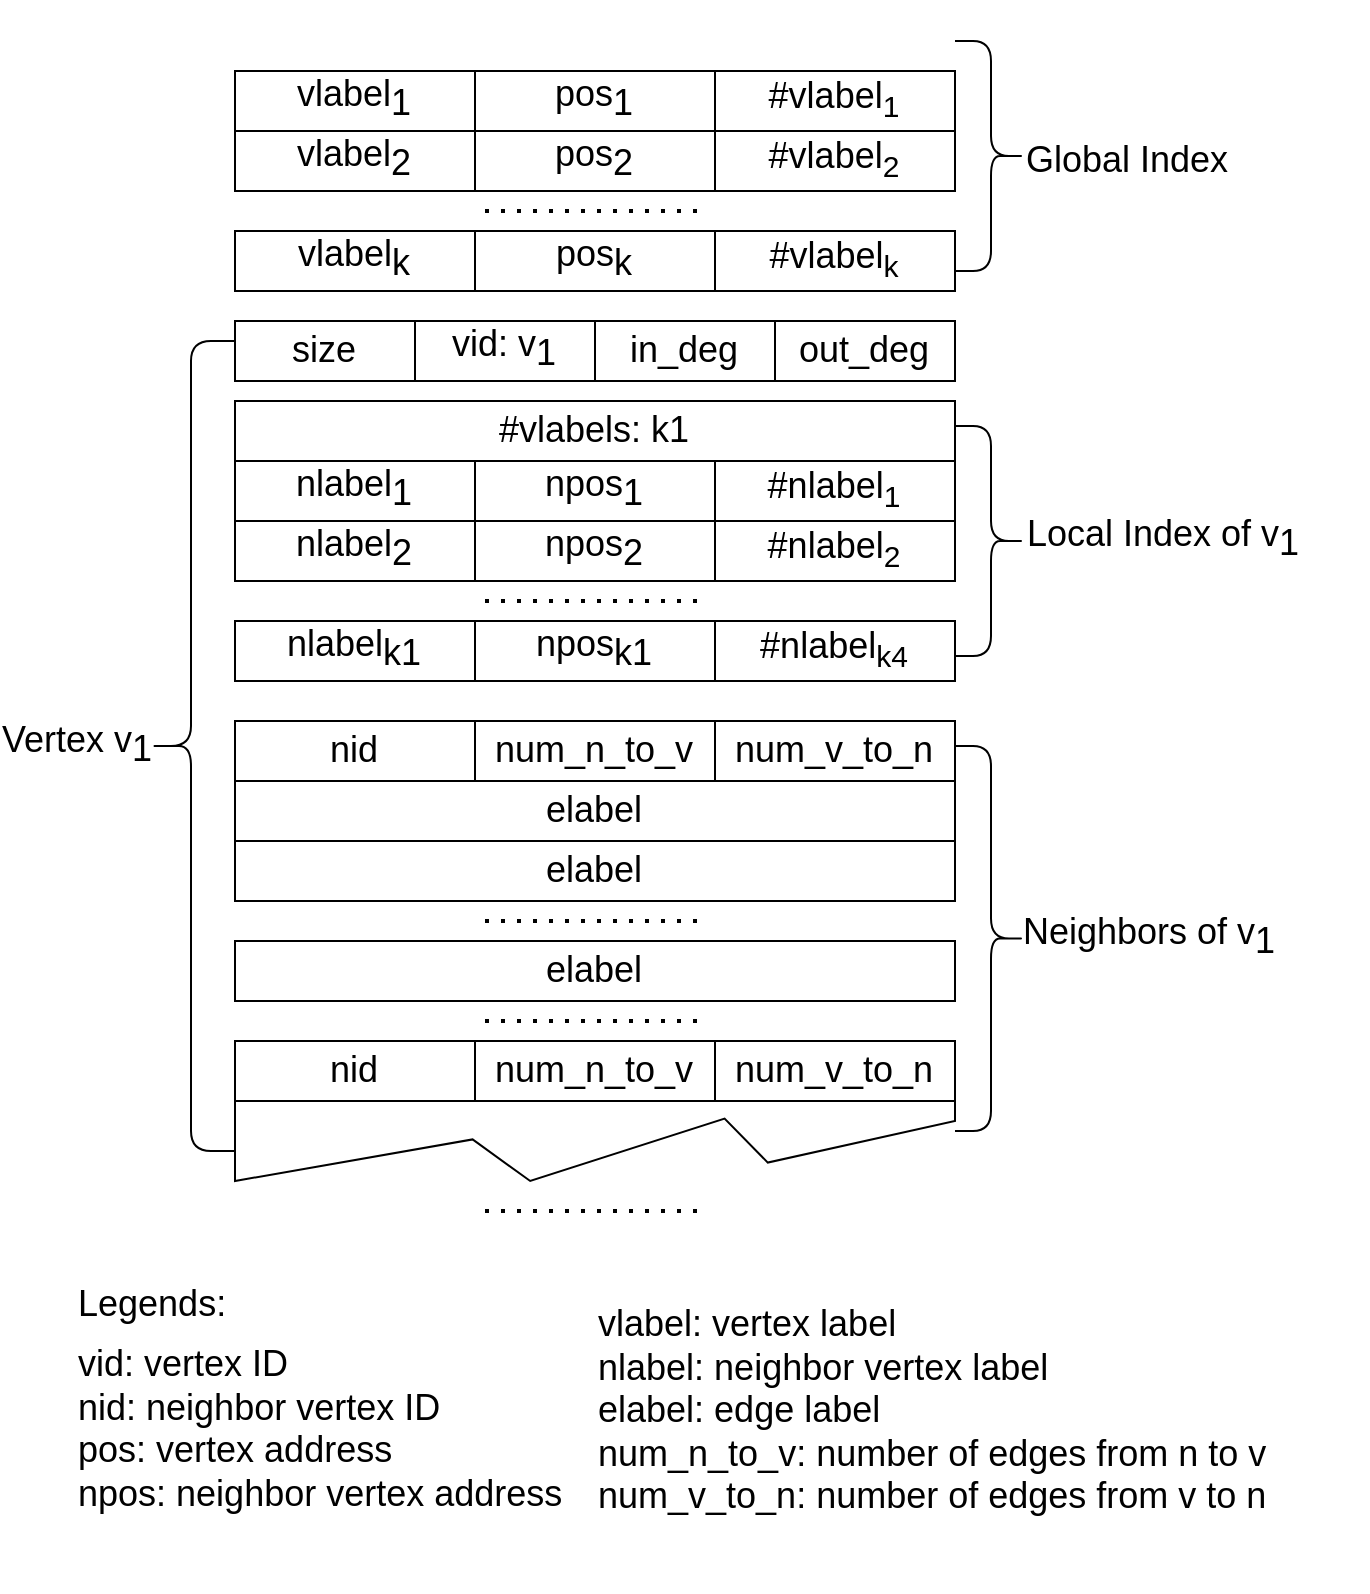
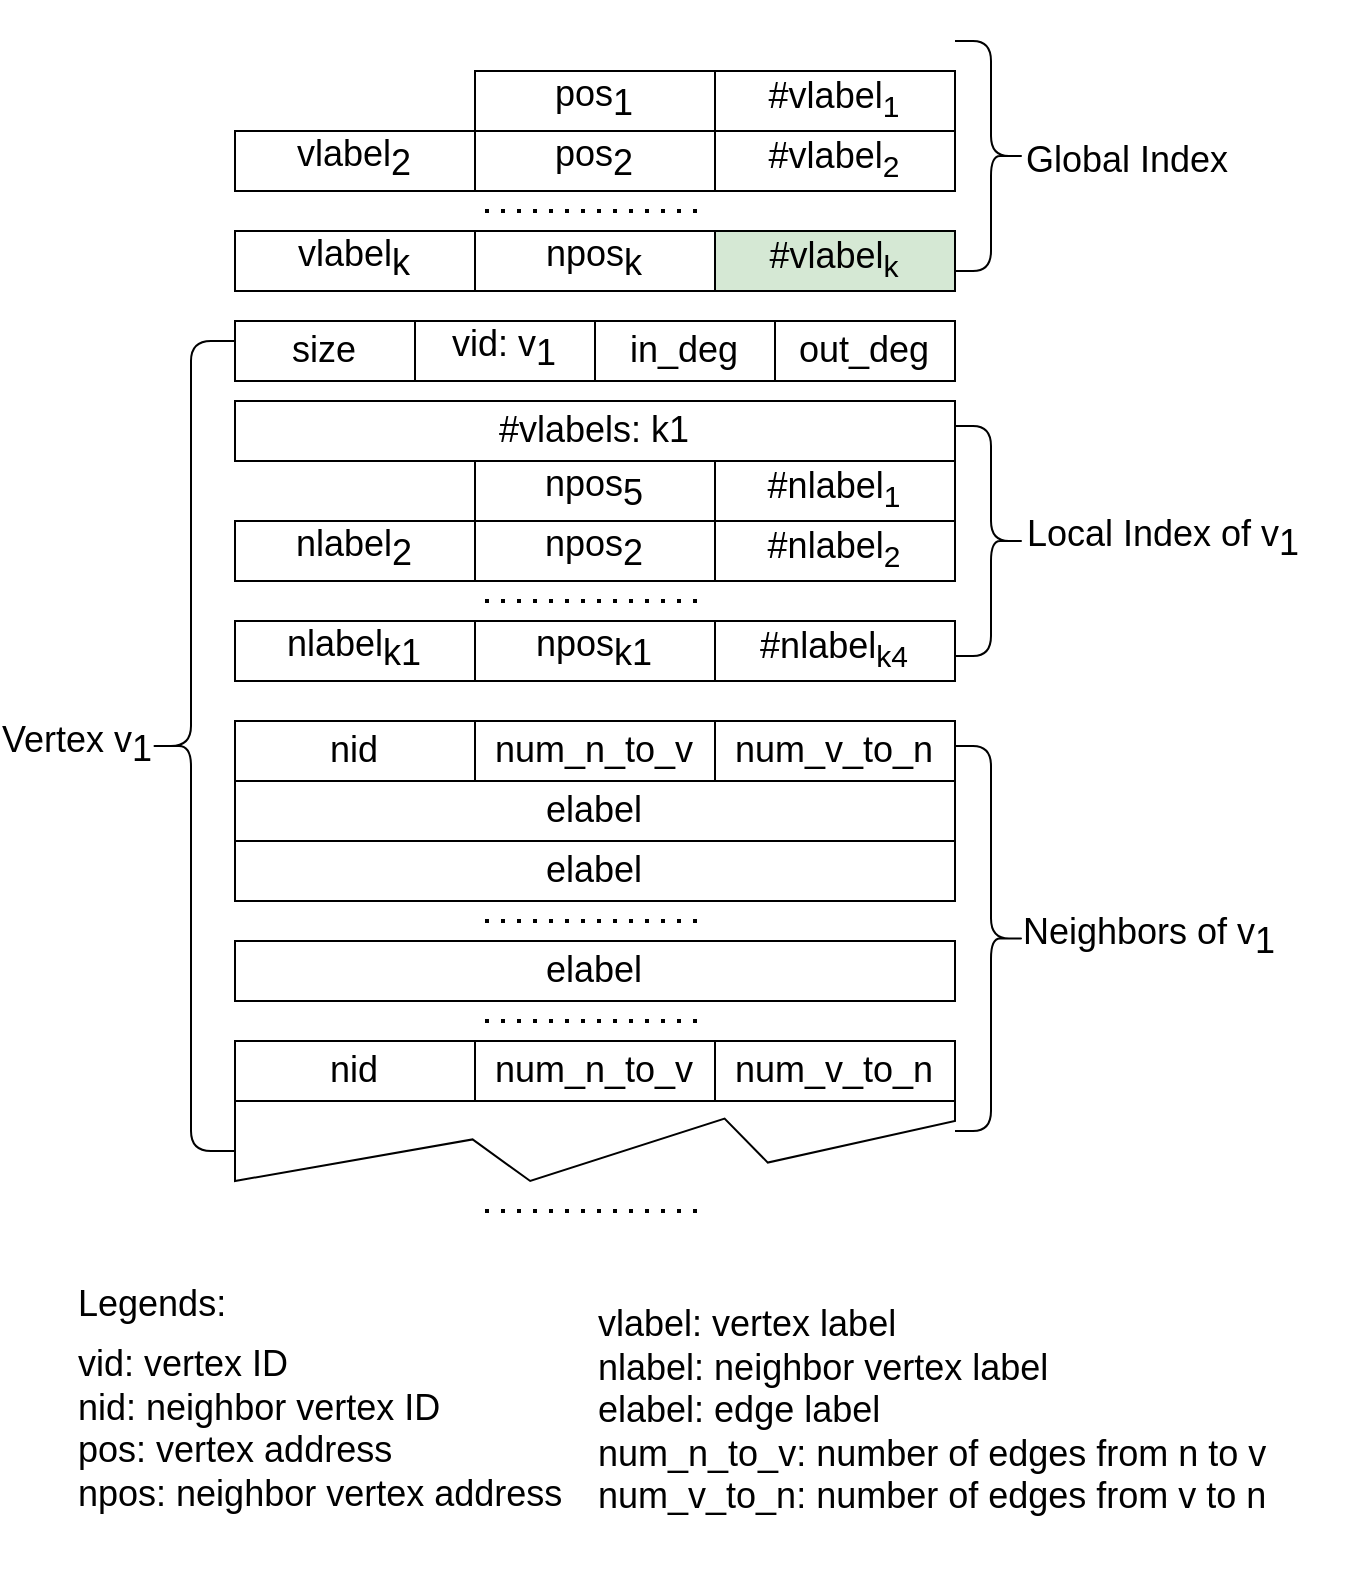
(355, 101) -> none
(595, 261) -> (595, 261)
(835, 261) -> (835, 261)
(355, 491) -> none
(595, 491) -> (595, 491)
